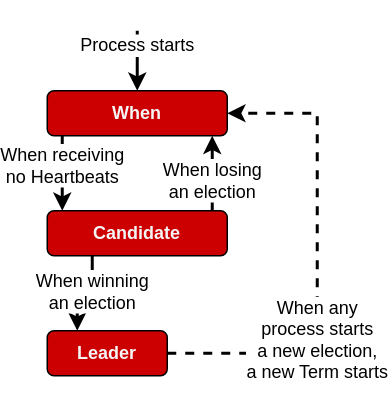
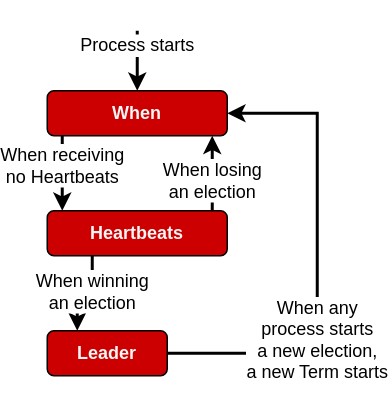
(317, 167) -> (317, 167)
(137, 233) -> (137, 233)
